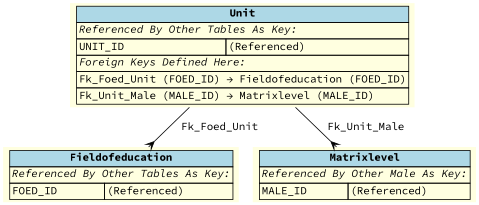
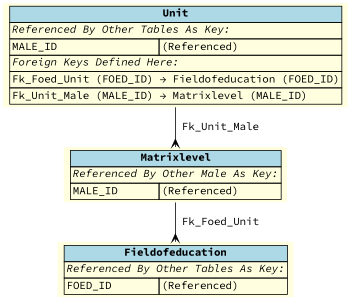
(102, 47) -> (35, 47)
(172, 124) -> (175, 218)
